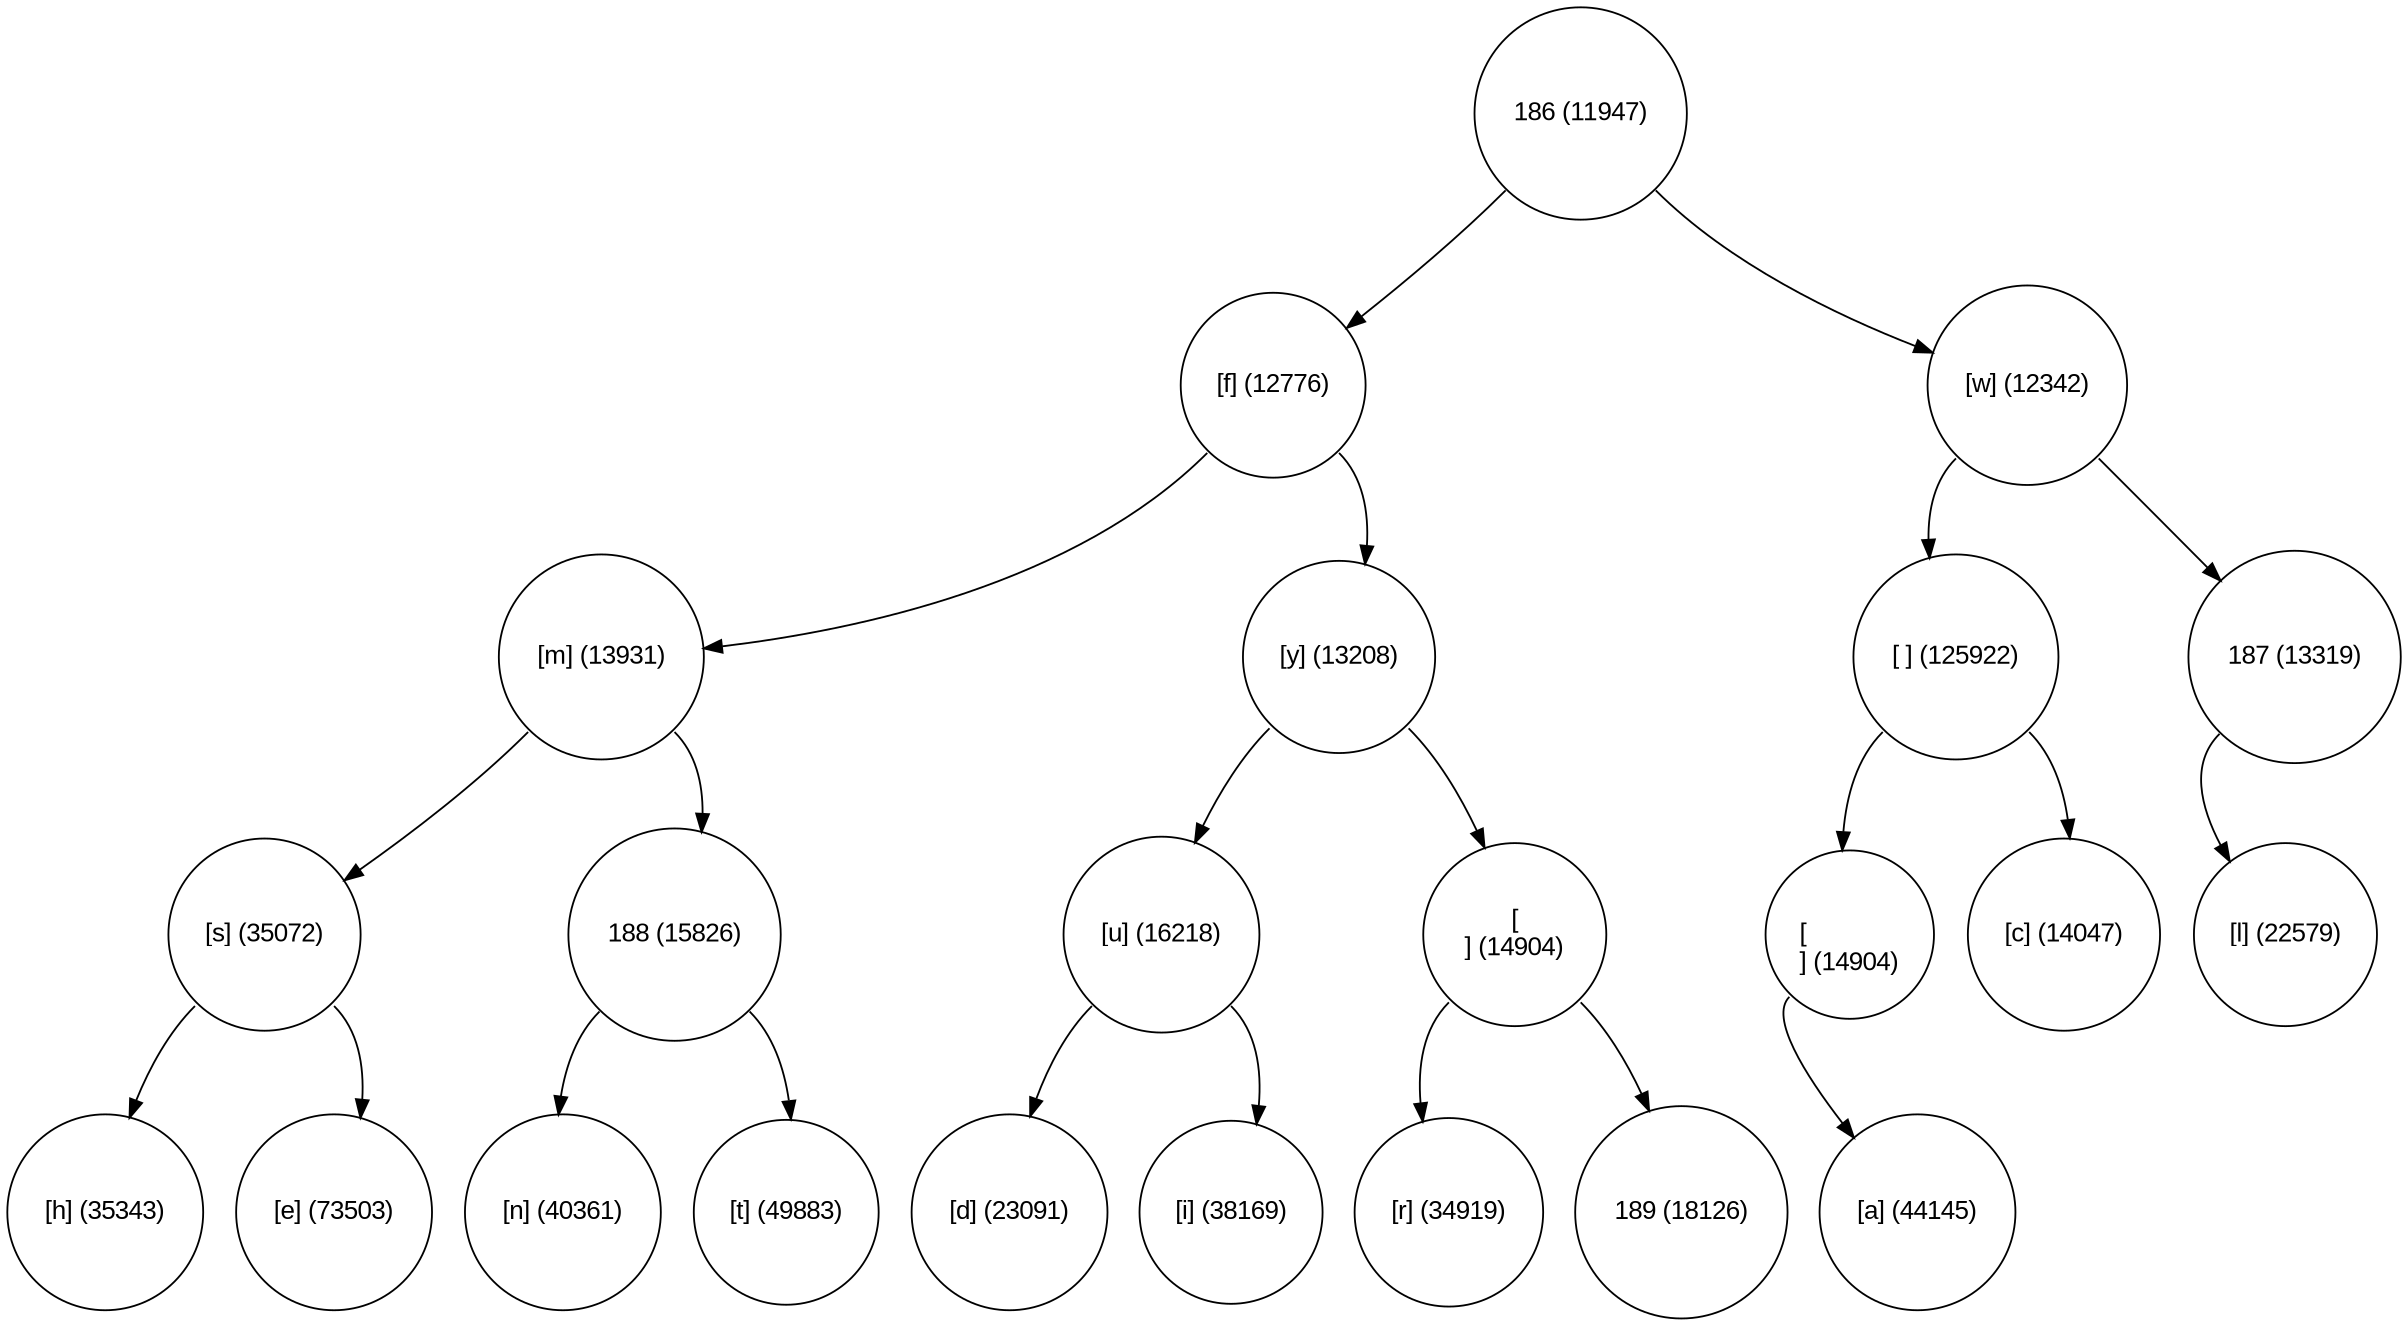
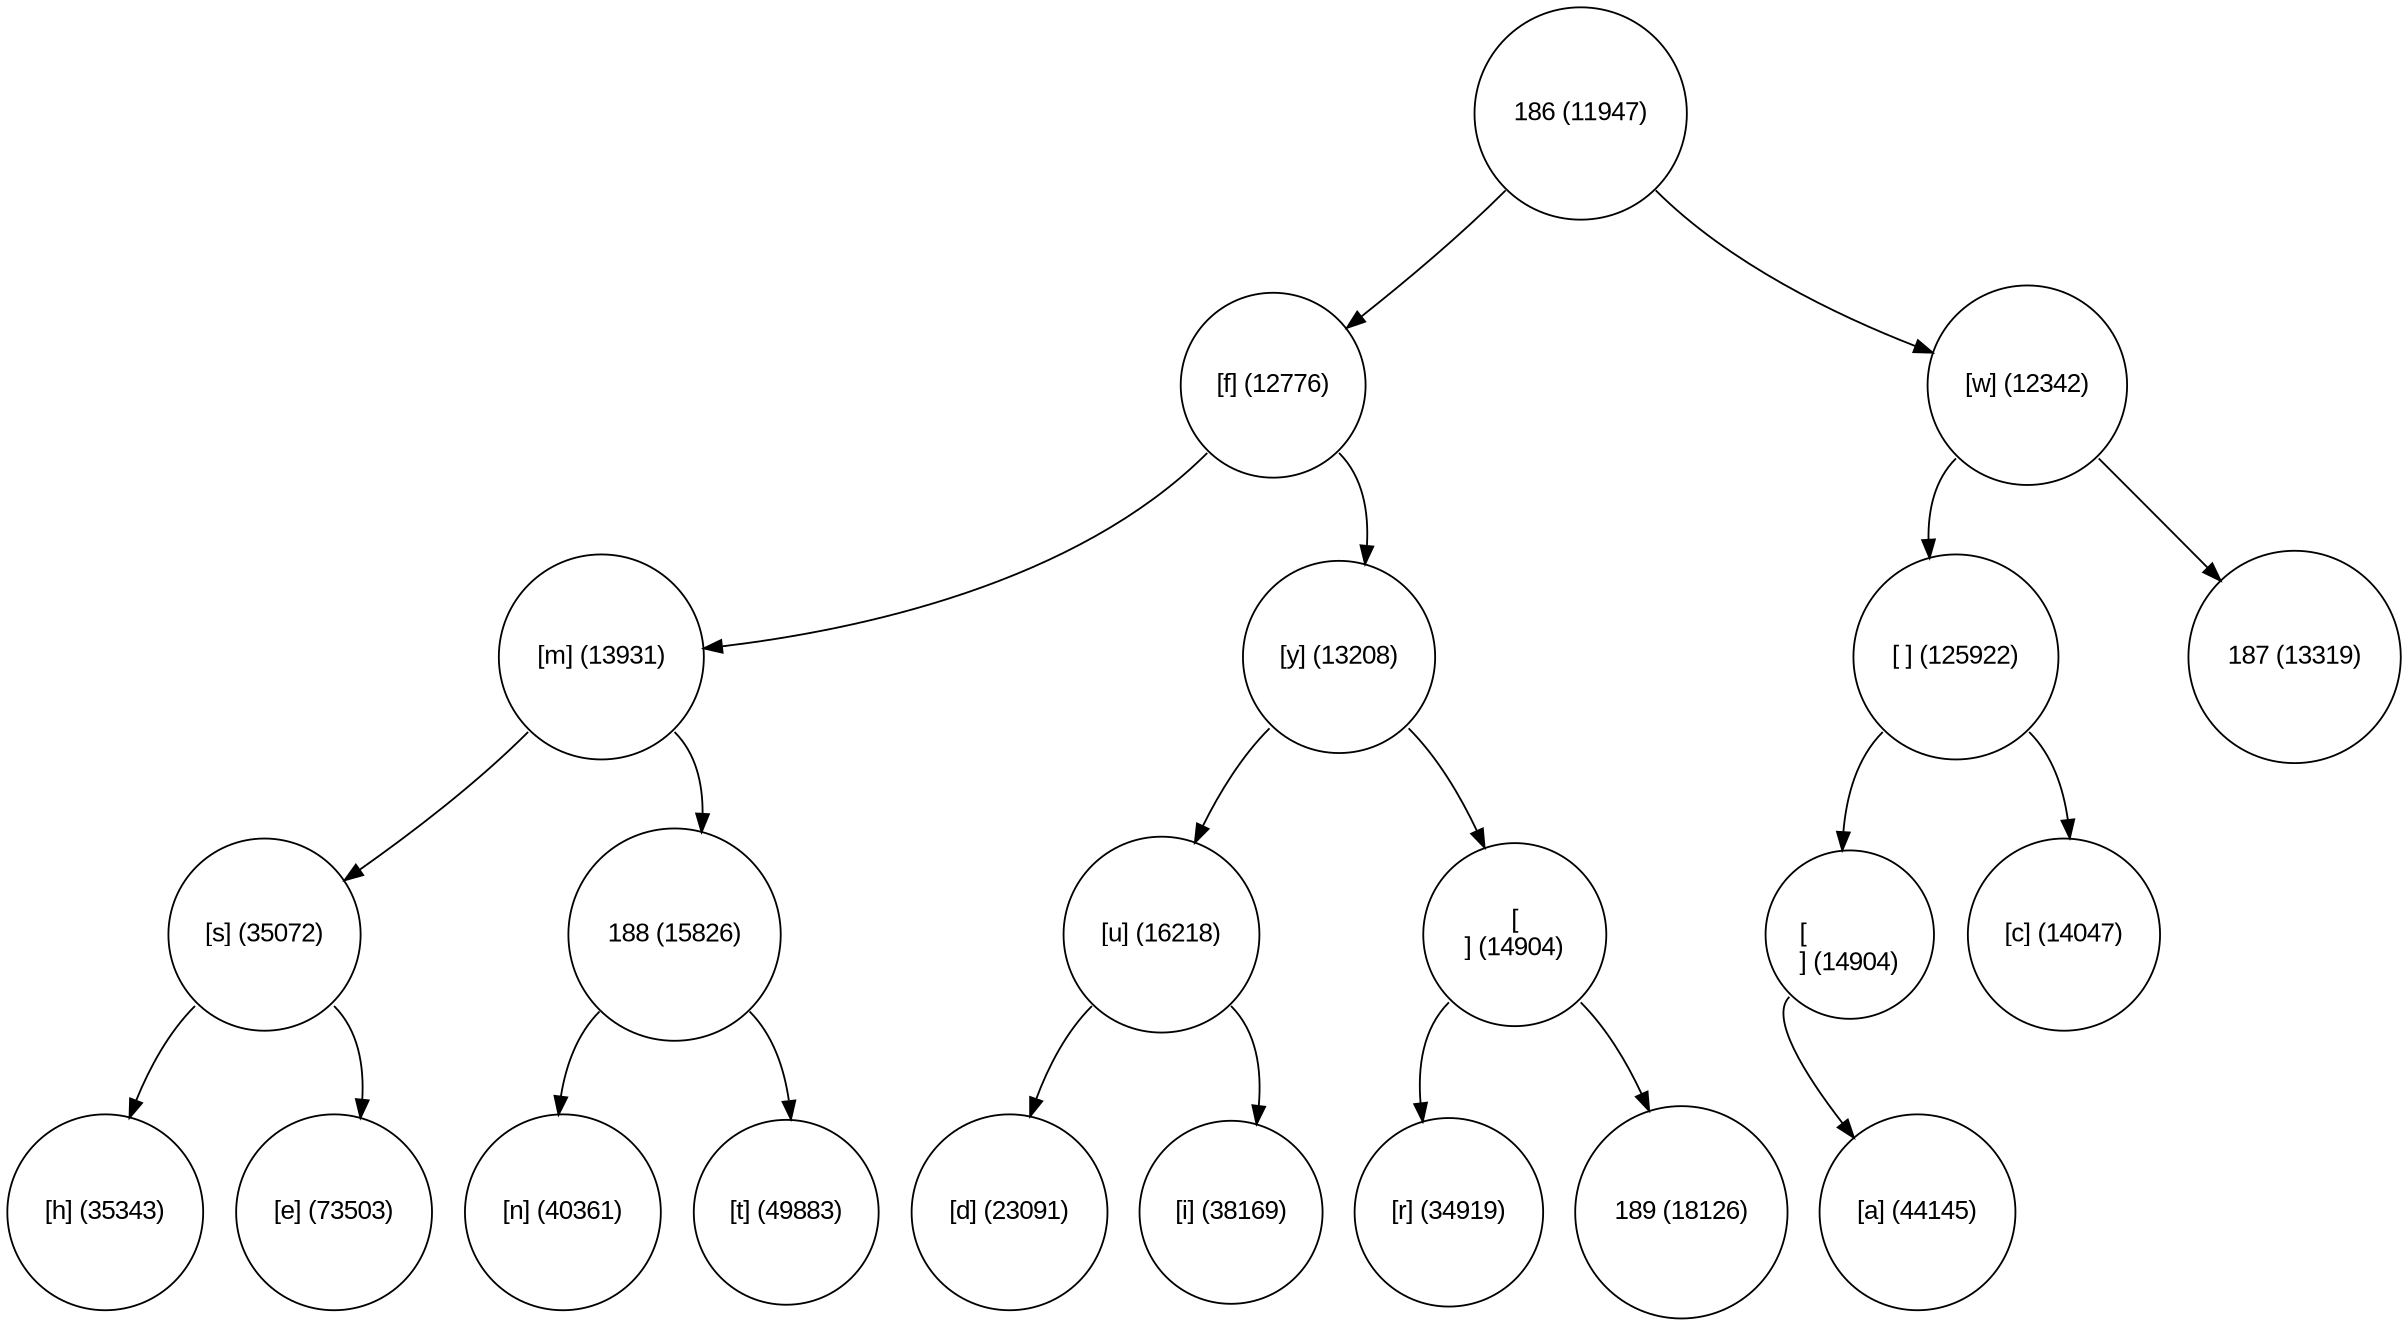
(2285, 935) -> none
